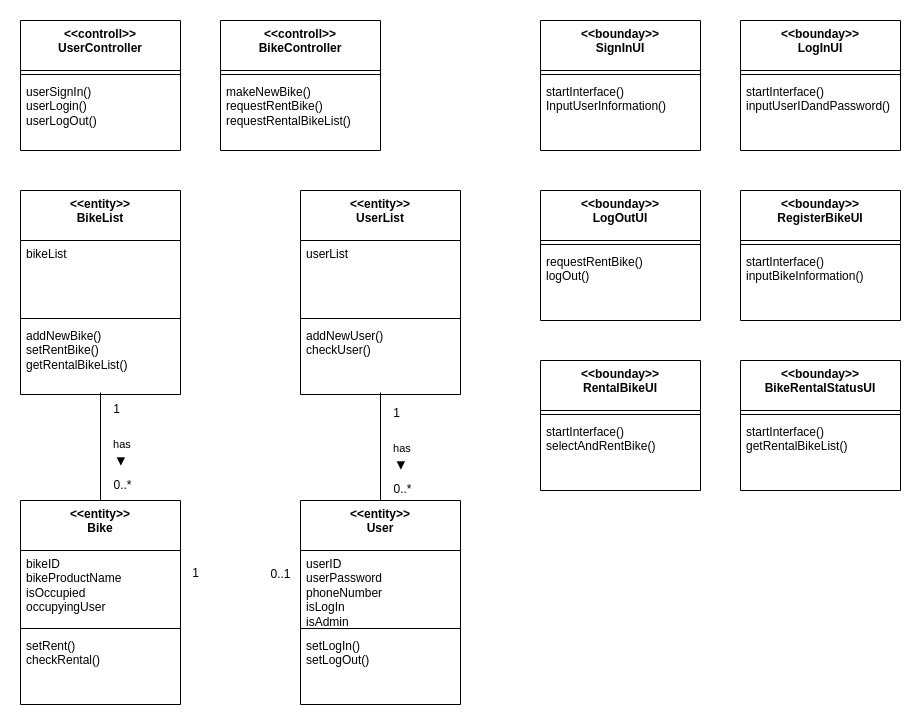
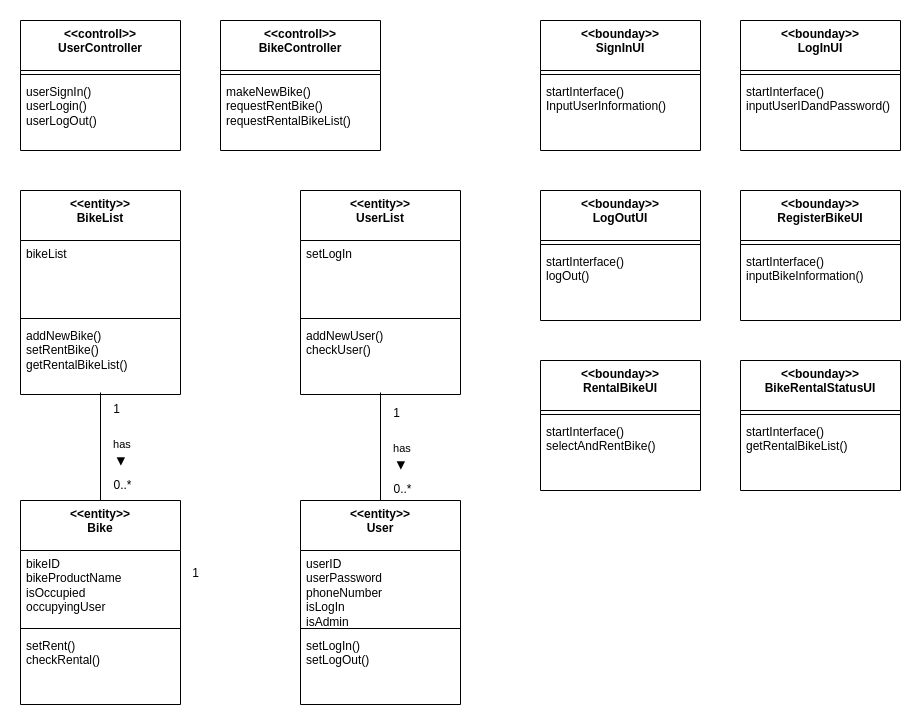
(332, 255) -> (333, 255)
(602, 270) -> (600, 270)
(281, 575) -> none
